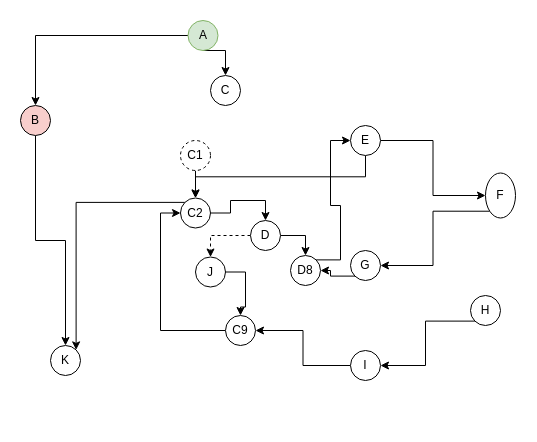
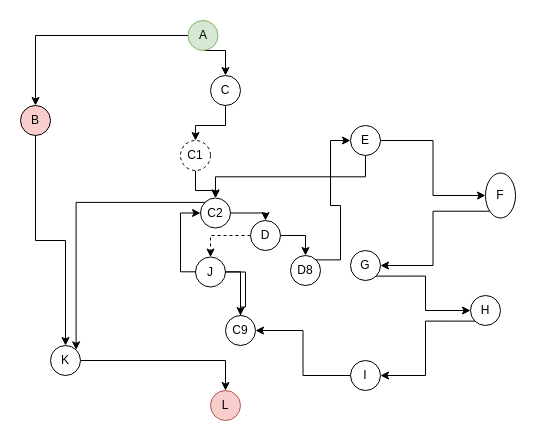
none -> (217, 126)
(196, 213) -> (216, 213)
(340, 276) -> (426, 287)
none -> (165, 361)
(366, 366) -> (366, 376)
none -> (226, 406)
